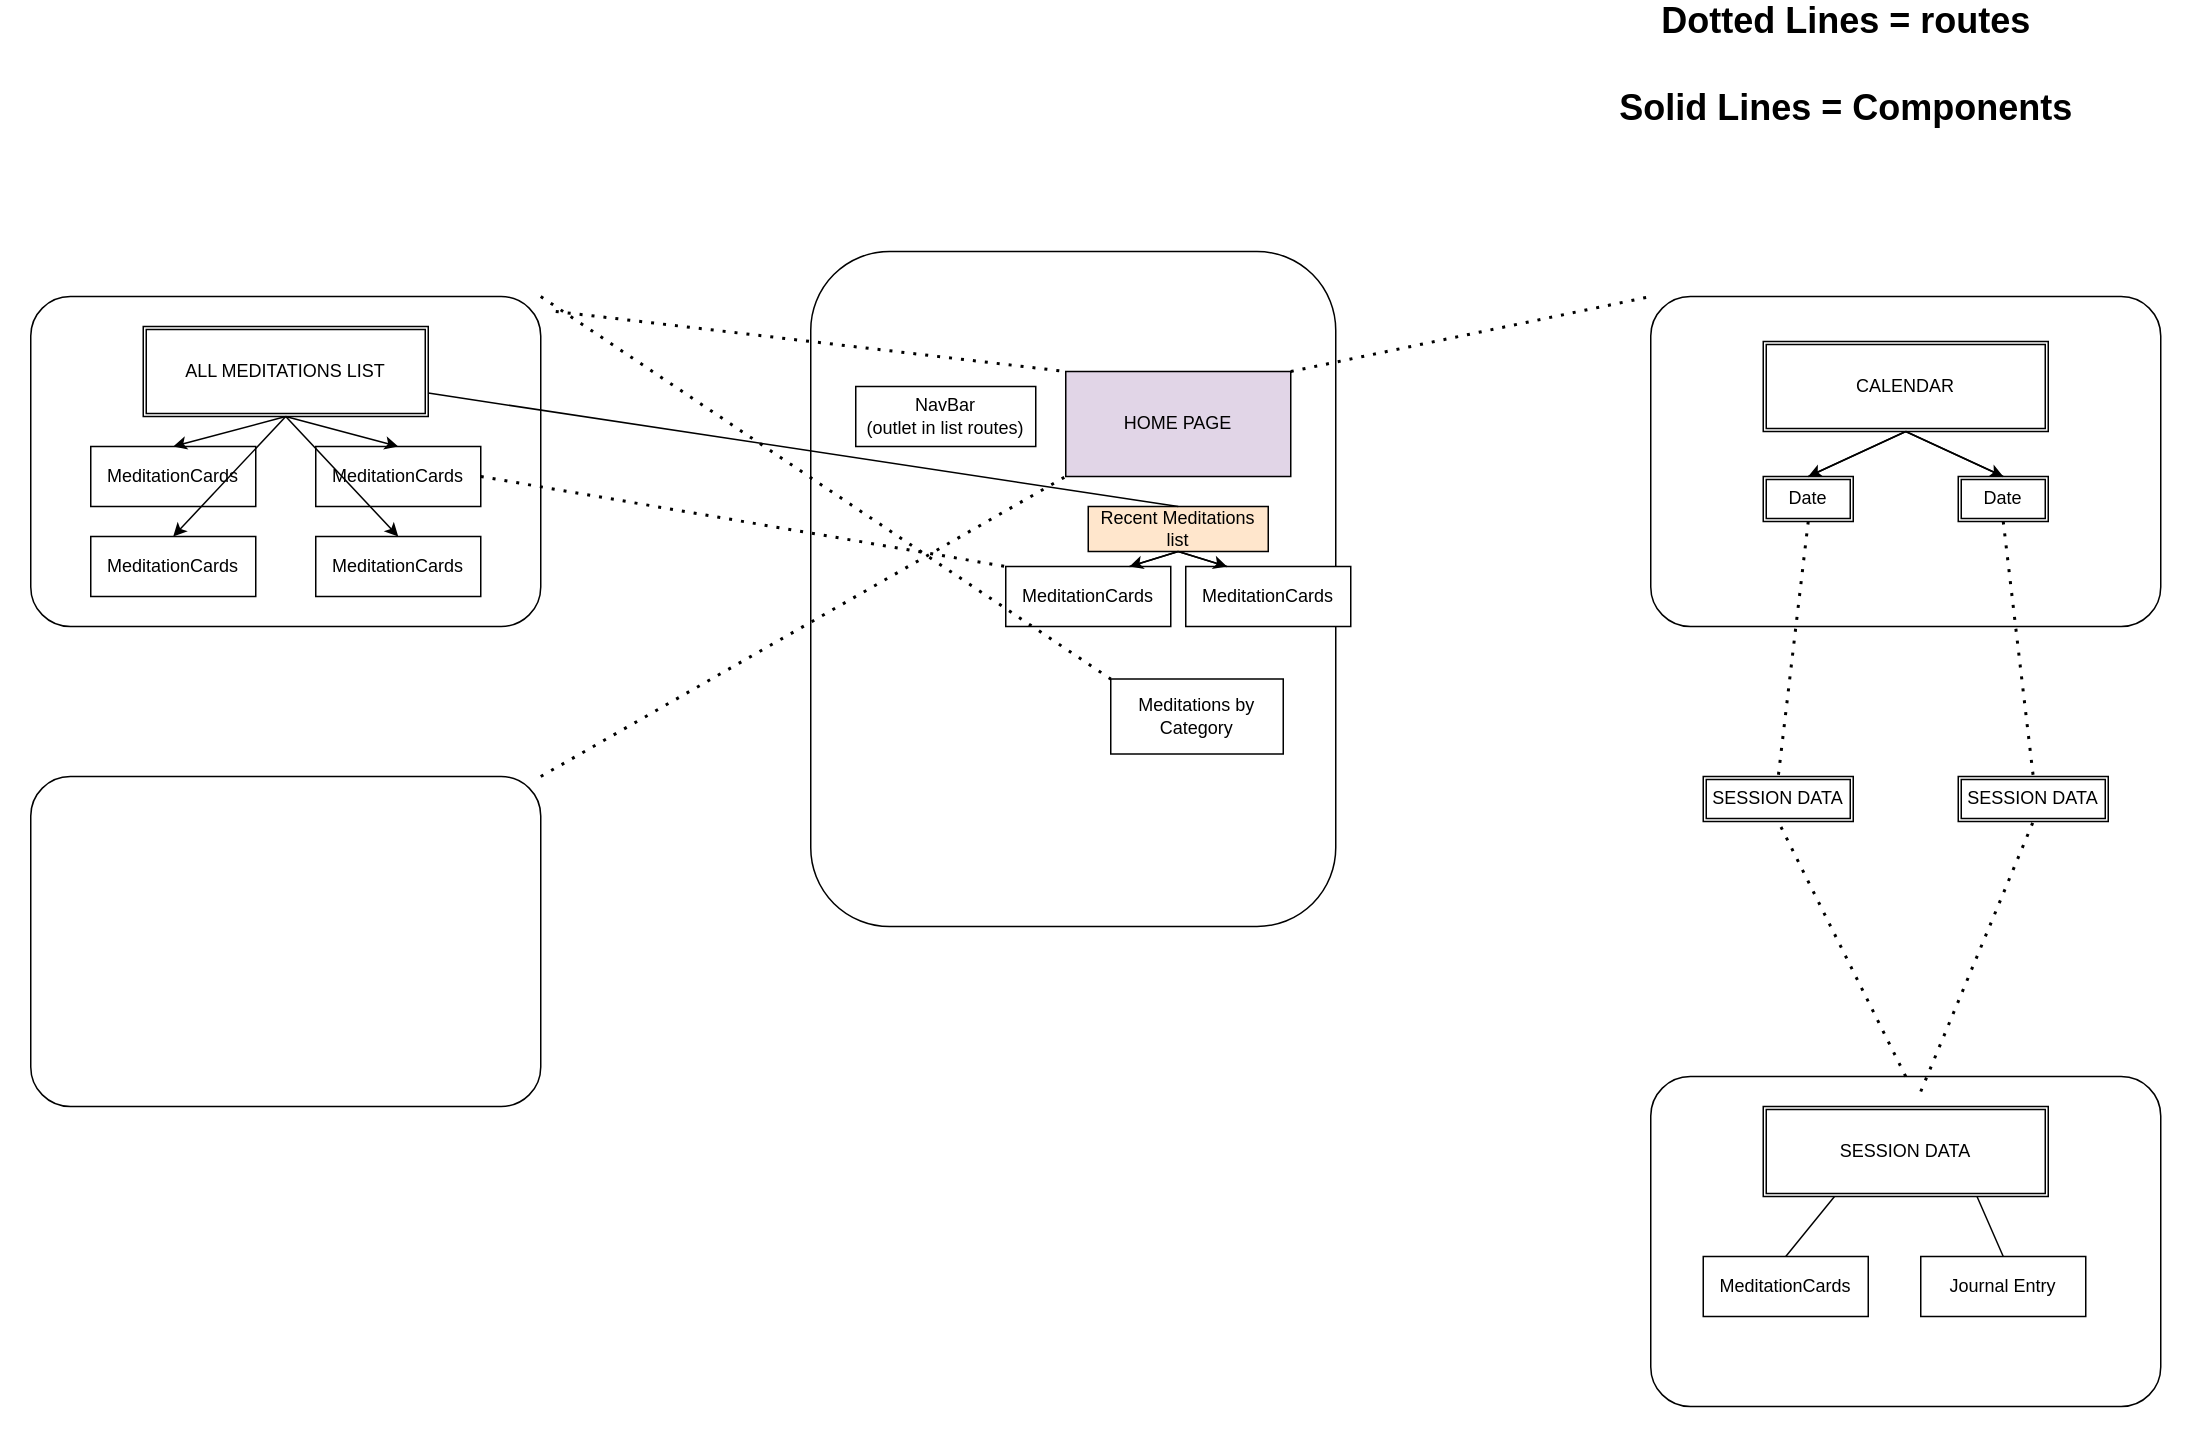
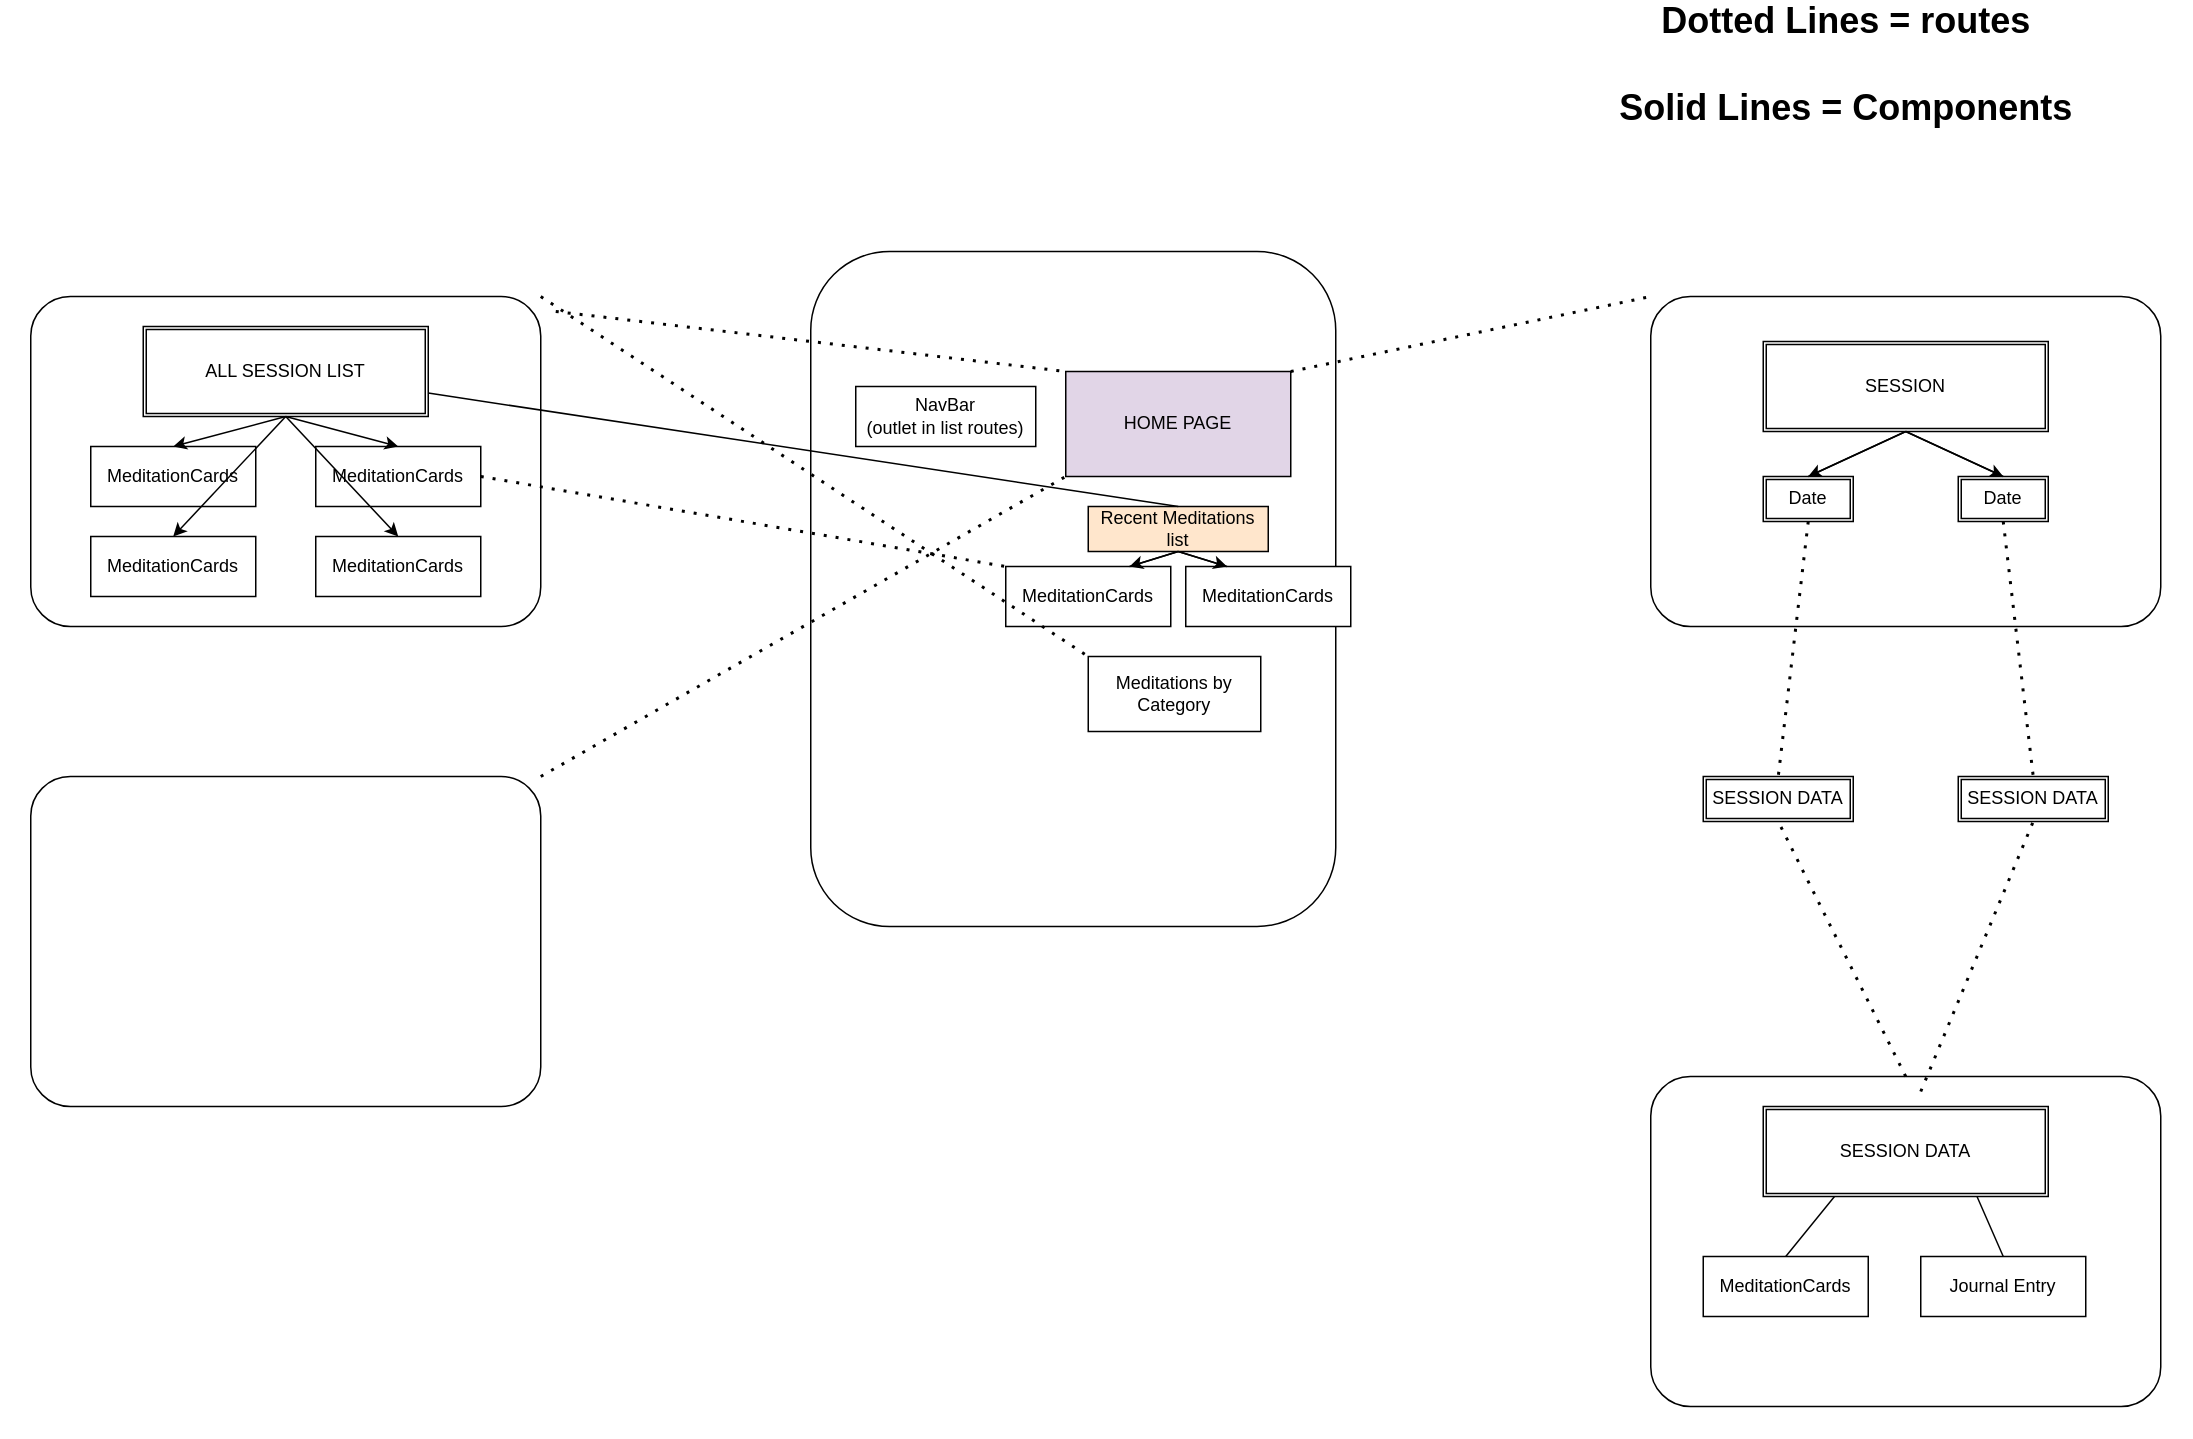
(286, 371) -> (286, 371)
(1906, 386) -> (1906, 386)
(1197, 716) -> (1175, 694)
